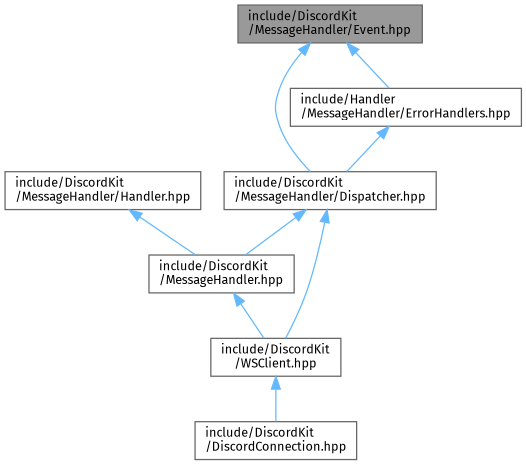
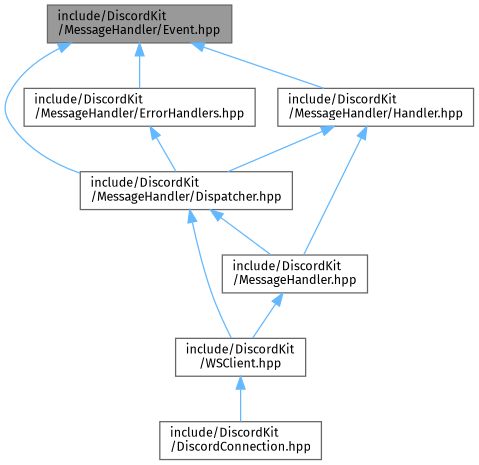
none -> (264, 68)
(406, 107) -> (140, 107)
none -> (275, 152)
